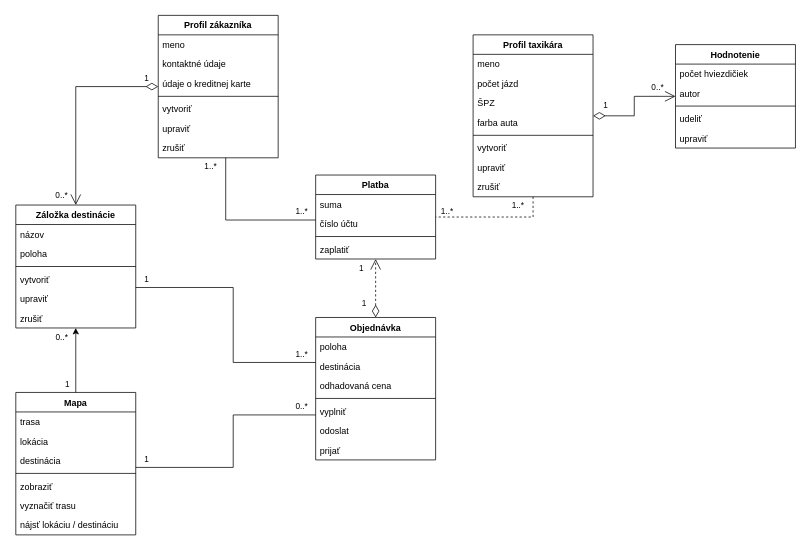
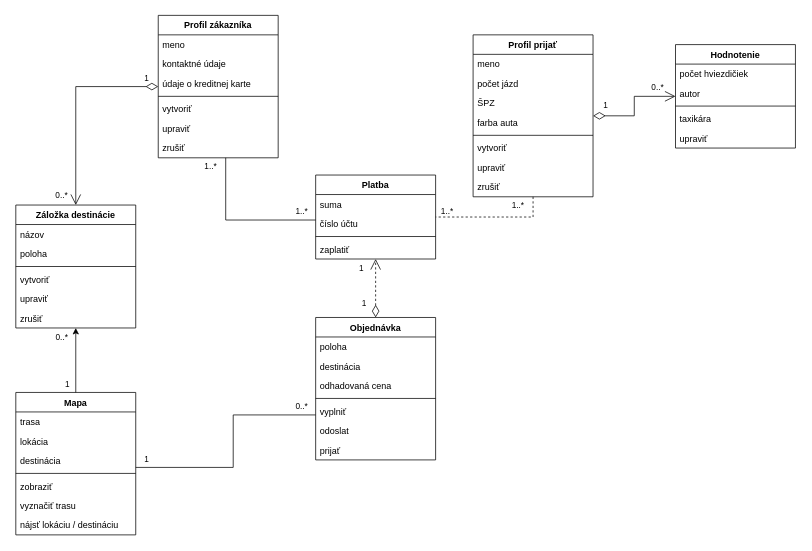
(533, 45) -> (533, 45)
(692, 119) -> (698, 119)
(233, 318) -> none
